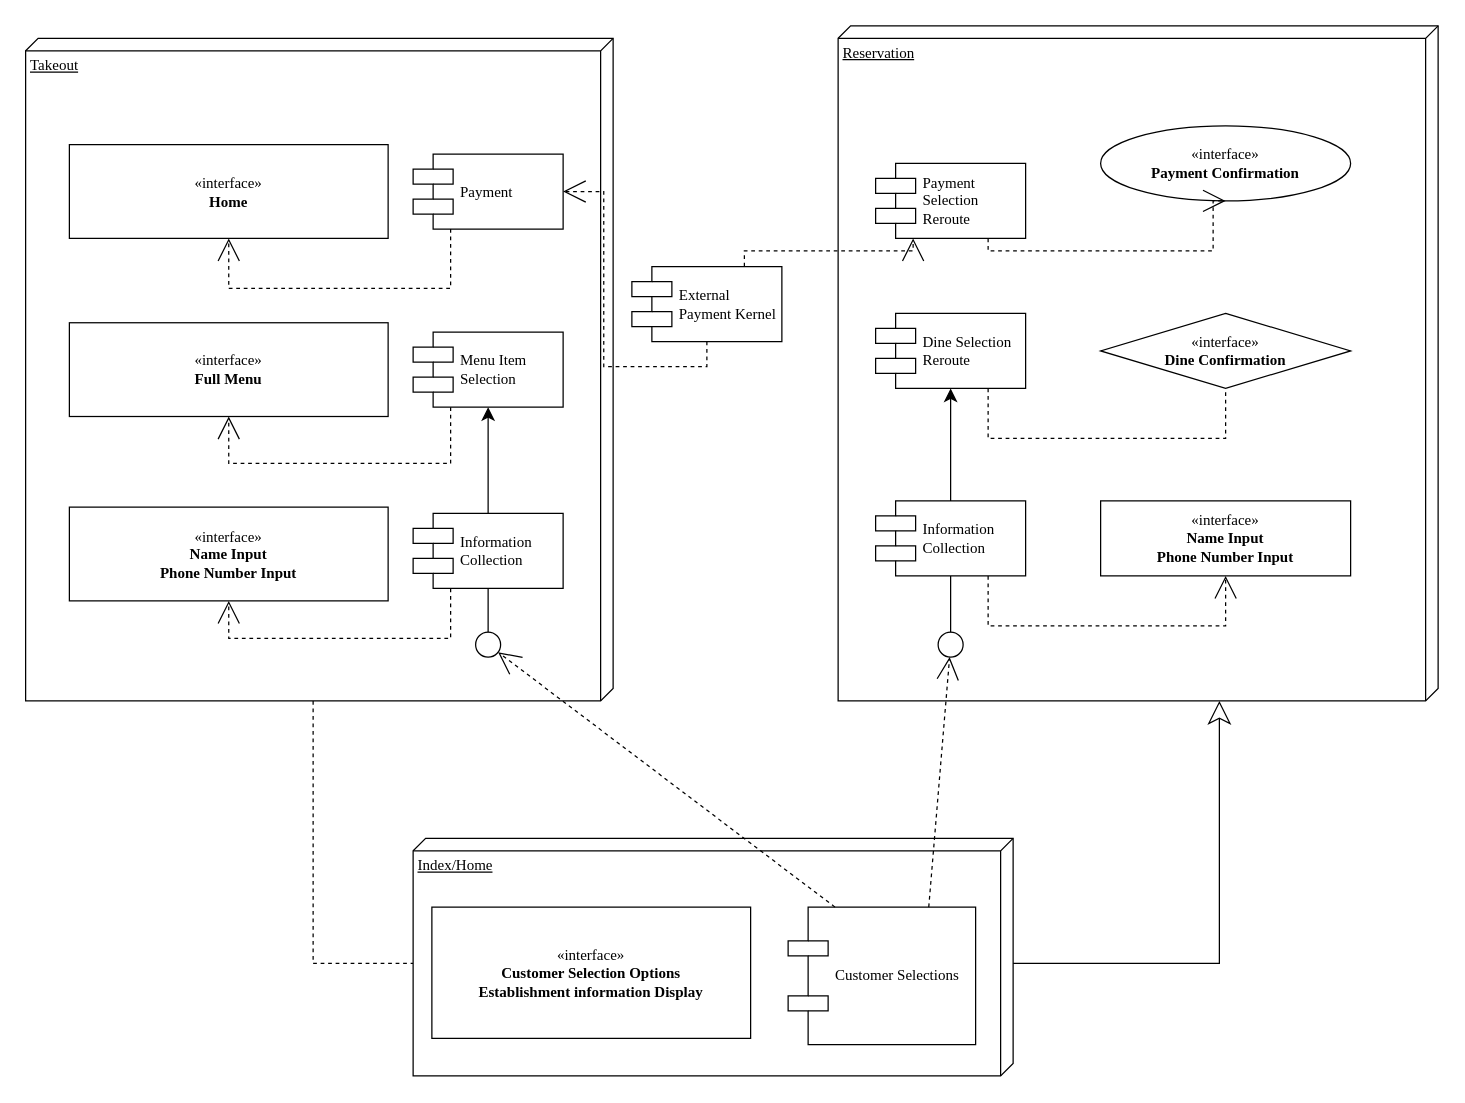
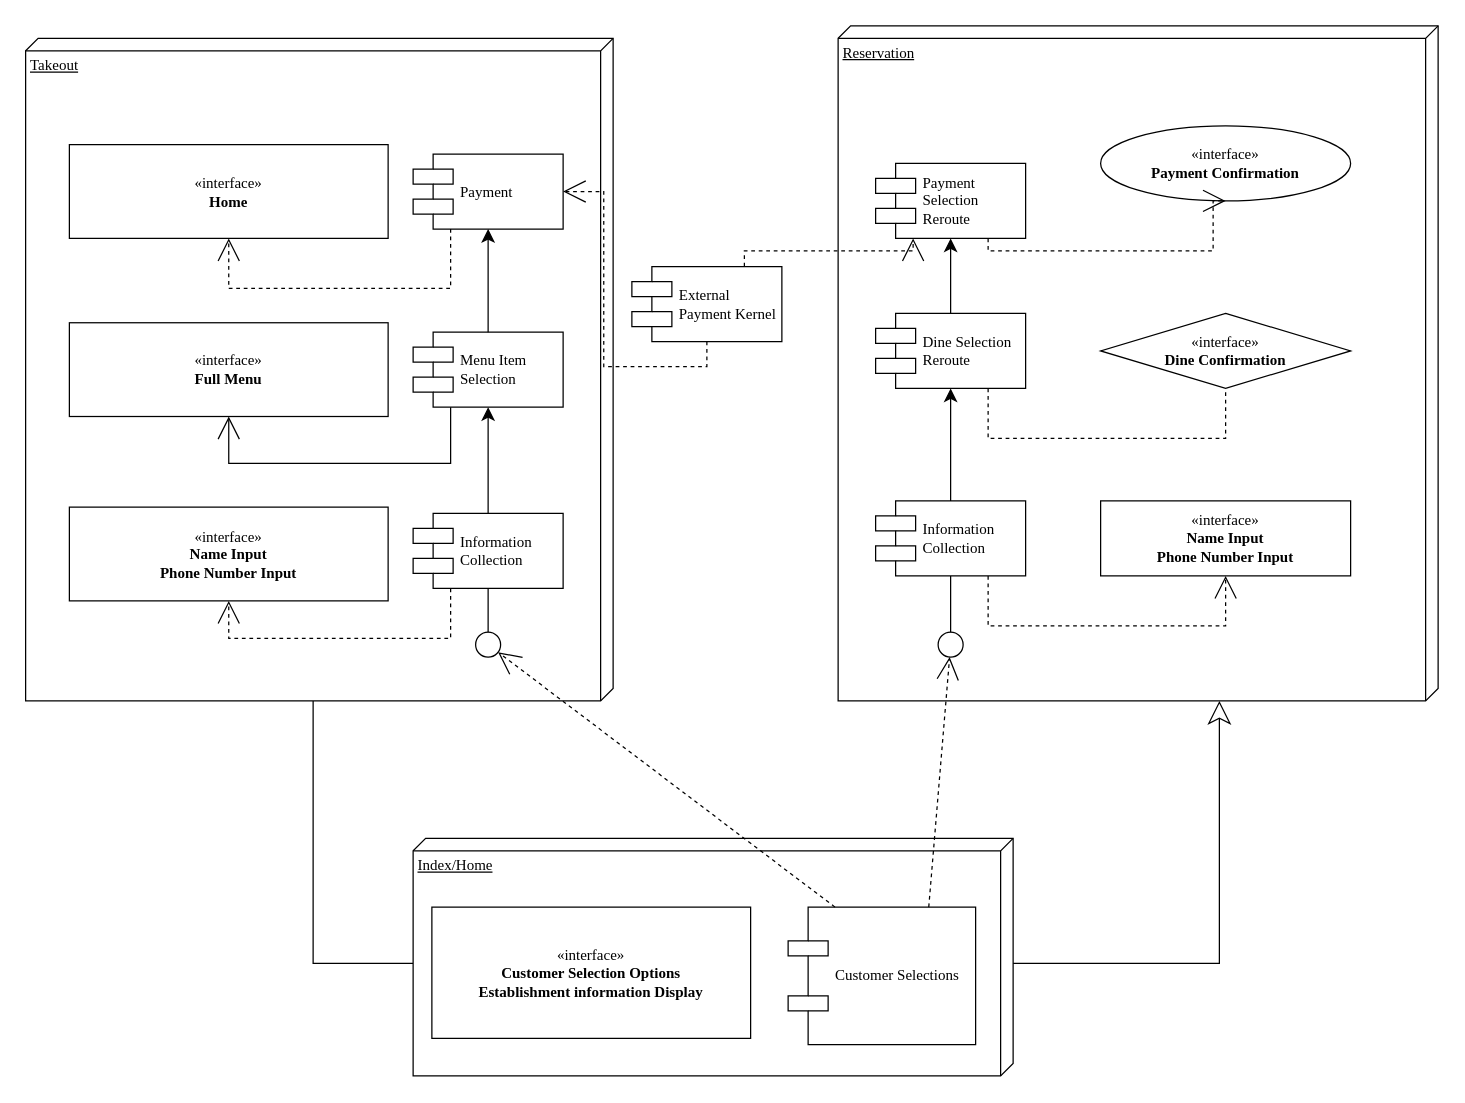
none -> (951, 281)
none -> (488, 286)
(345, 463) -> (345, 463)
(313, 882) -> (313, 882)
